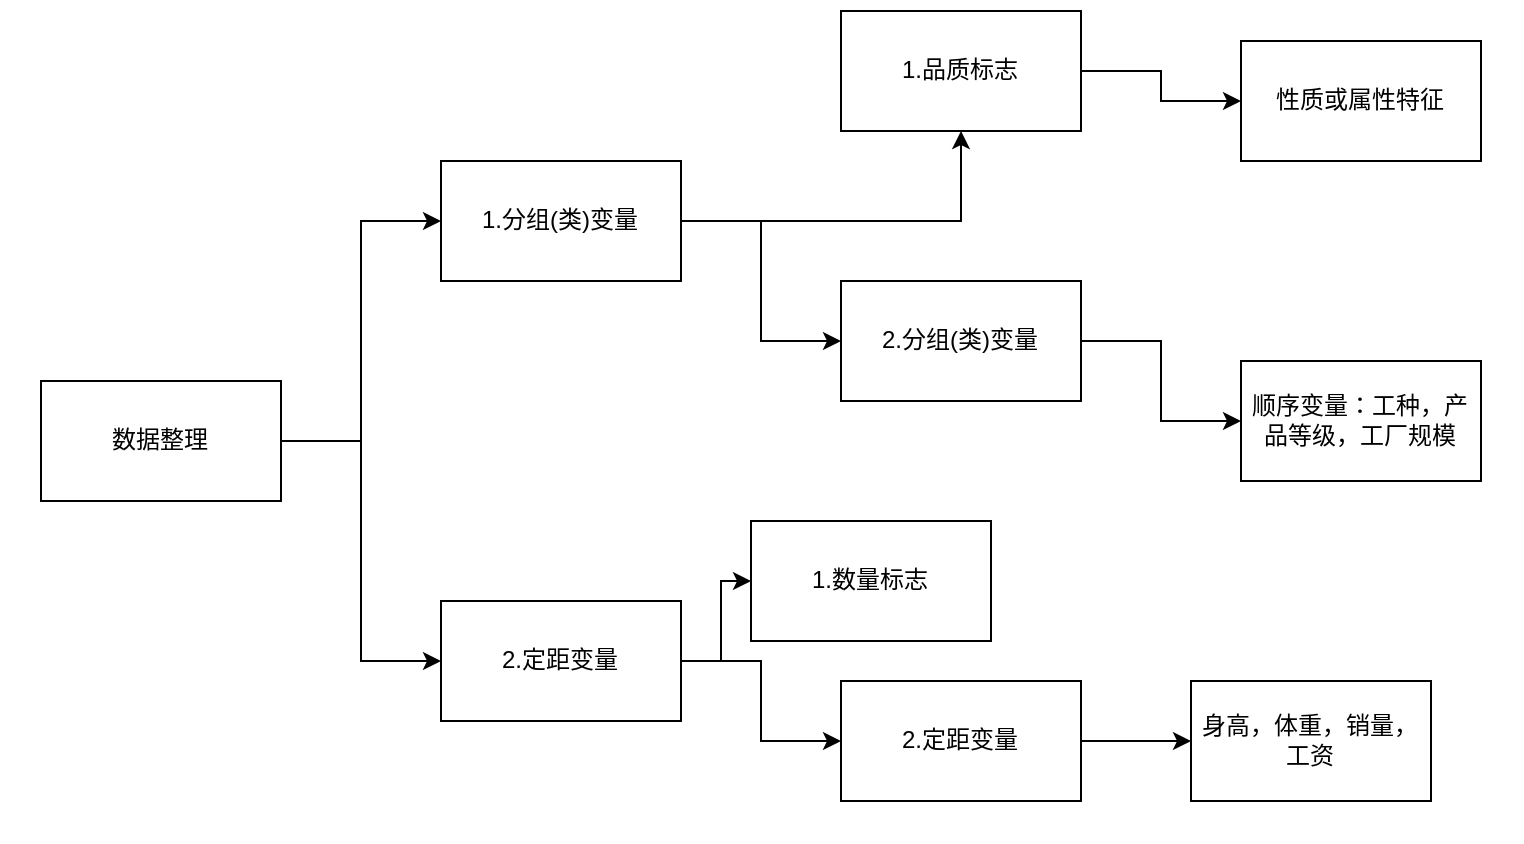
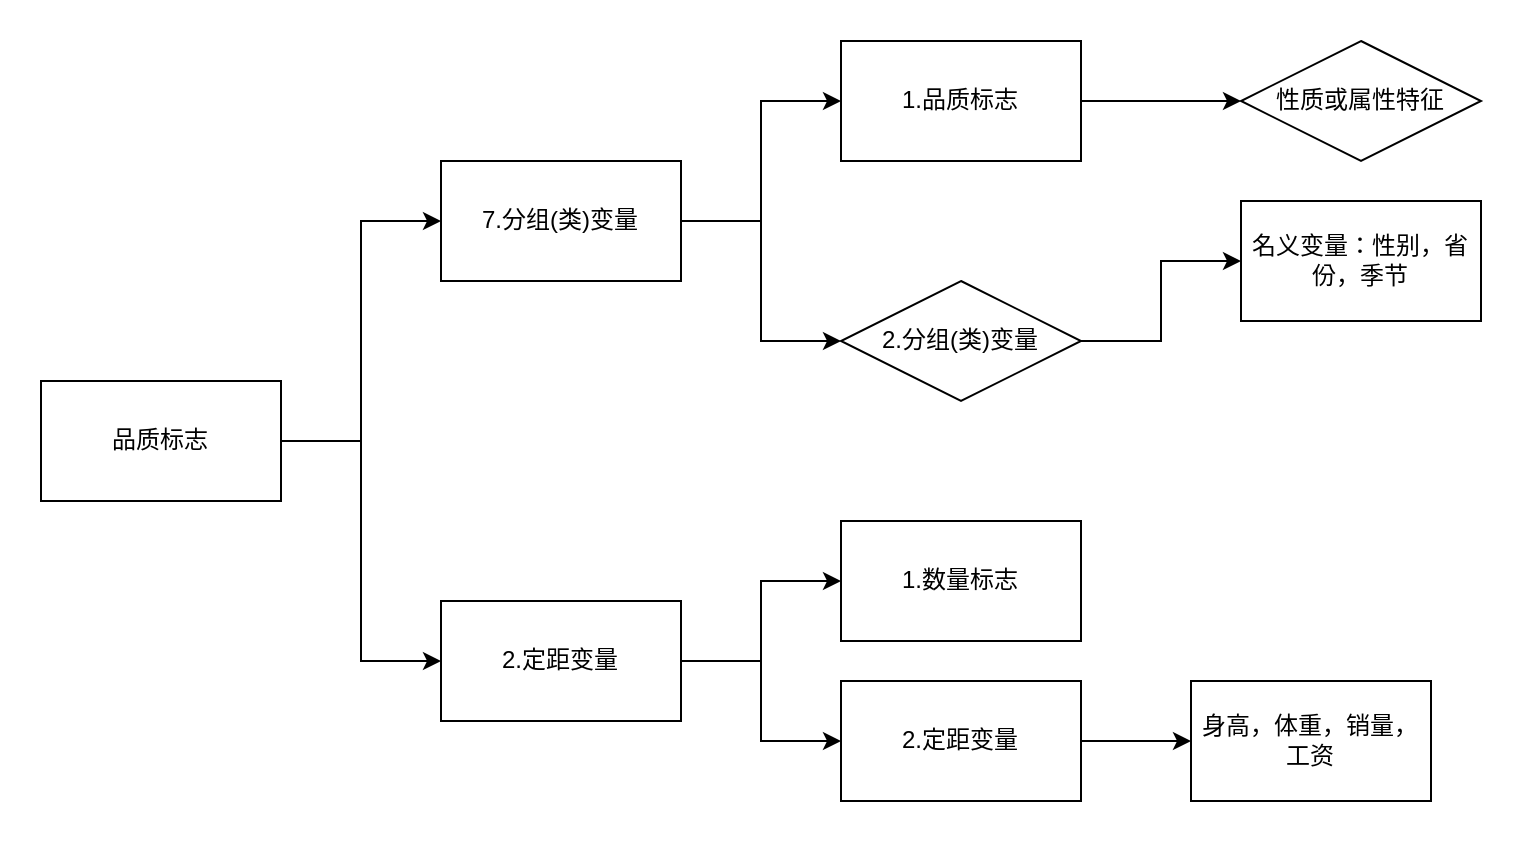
(961, 71) -> (961, 101)
(1361, 101) -> (1361, 101)
(561, 221) -> (561, 221)
none -> (1361, 261)
none -> (1161, 266)
(961, 341) -> (961, 341)
(1161, 416) -> none
(1361, 421) -> none
(161, 441) -> (161, 441)
(871, 581) -> (961, 581)
